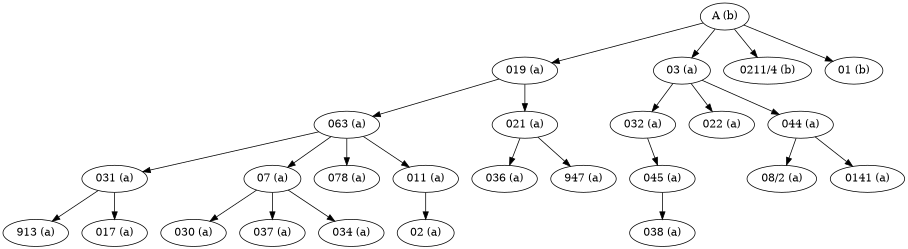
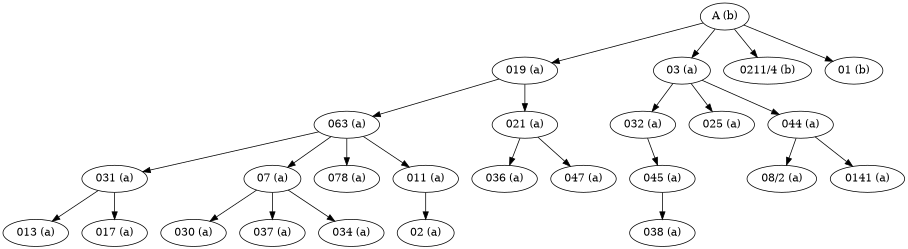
(722, 125) -> (722, 125)
(583, 179) -> (583, 179)
(36, 233) -> (36, 233)
